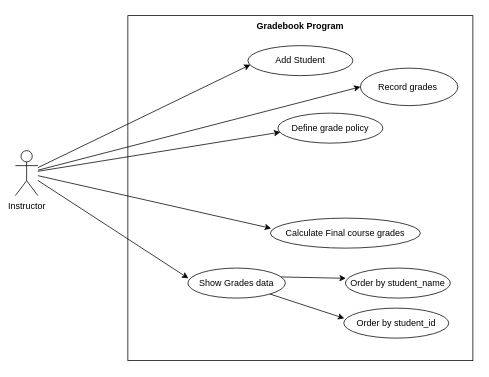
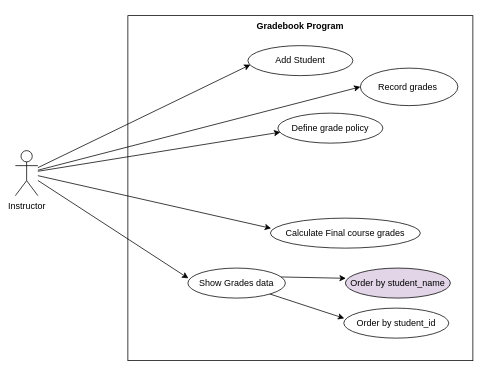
(398, 283) -> (398, 283)
